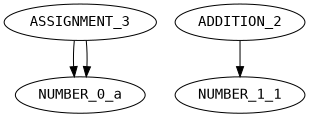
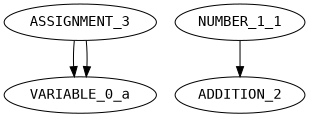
(240, 54) -> (240, 54)
(80, 95) -> (80, 95)
